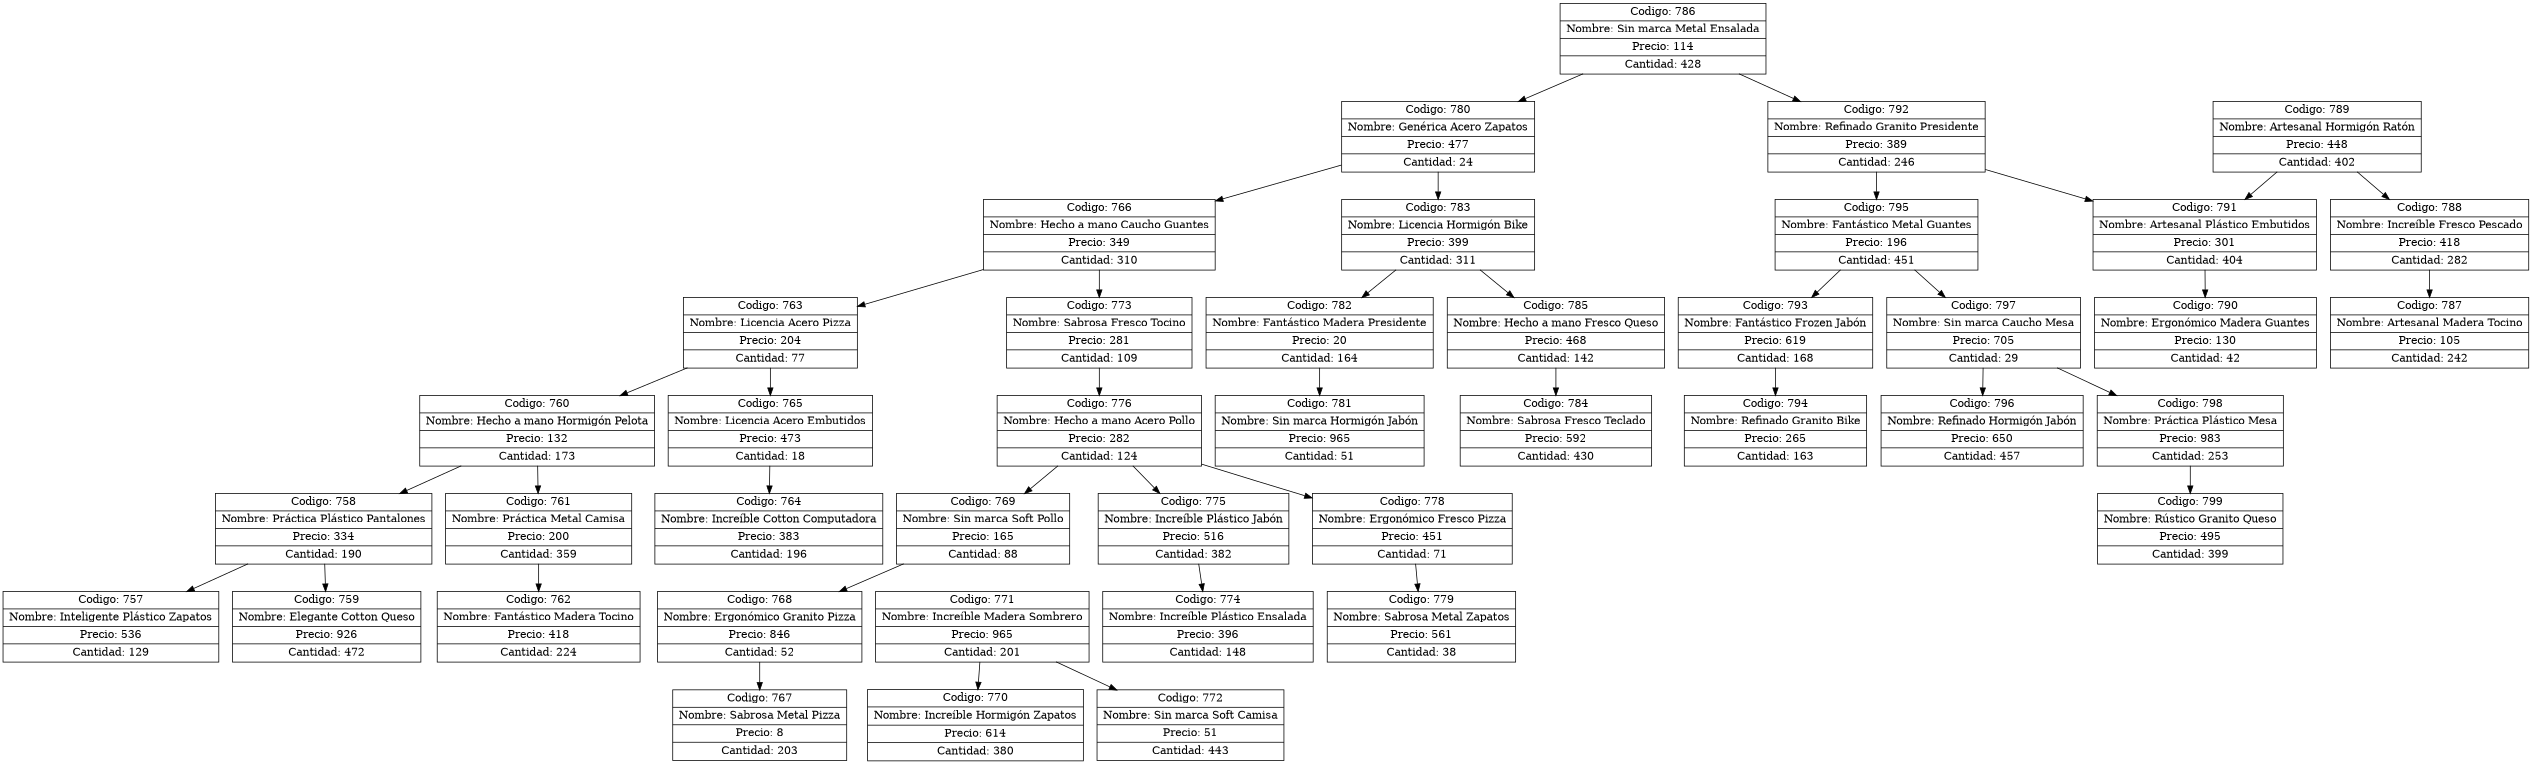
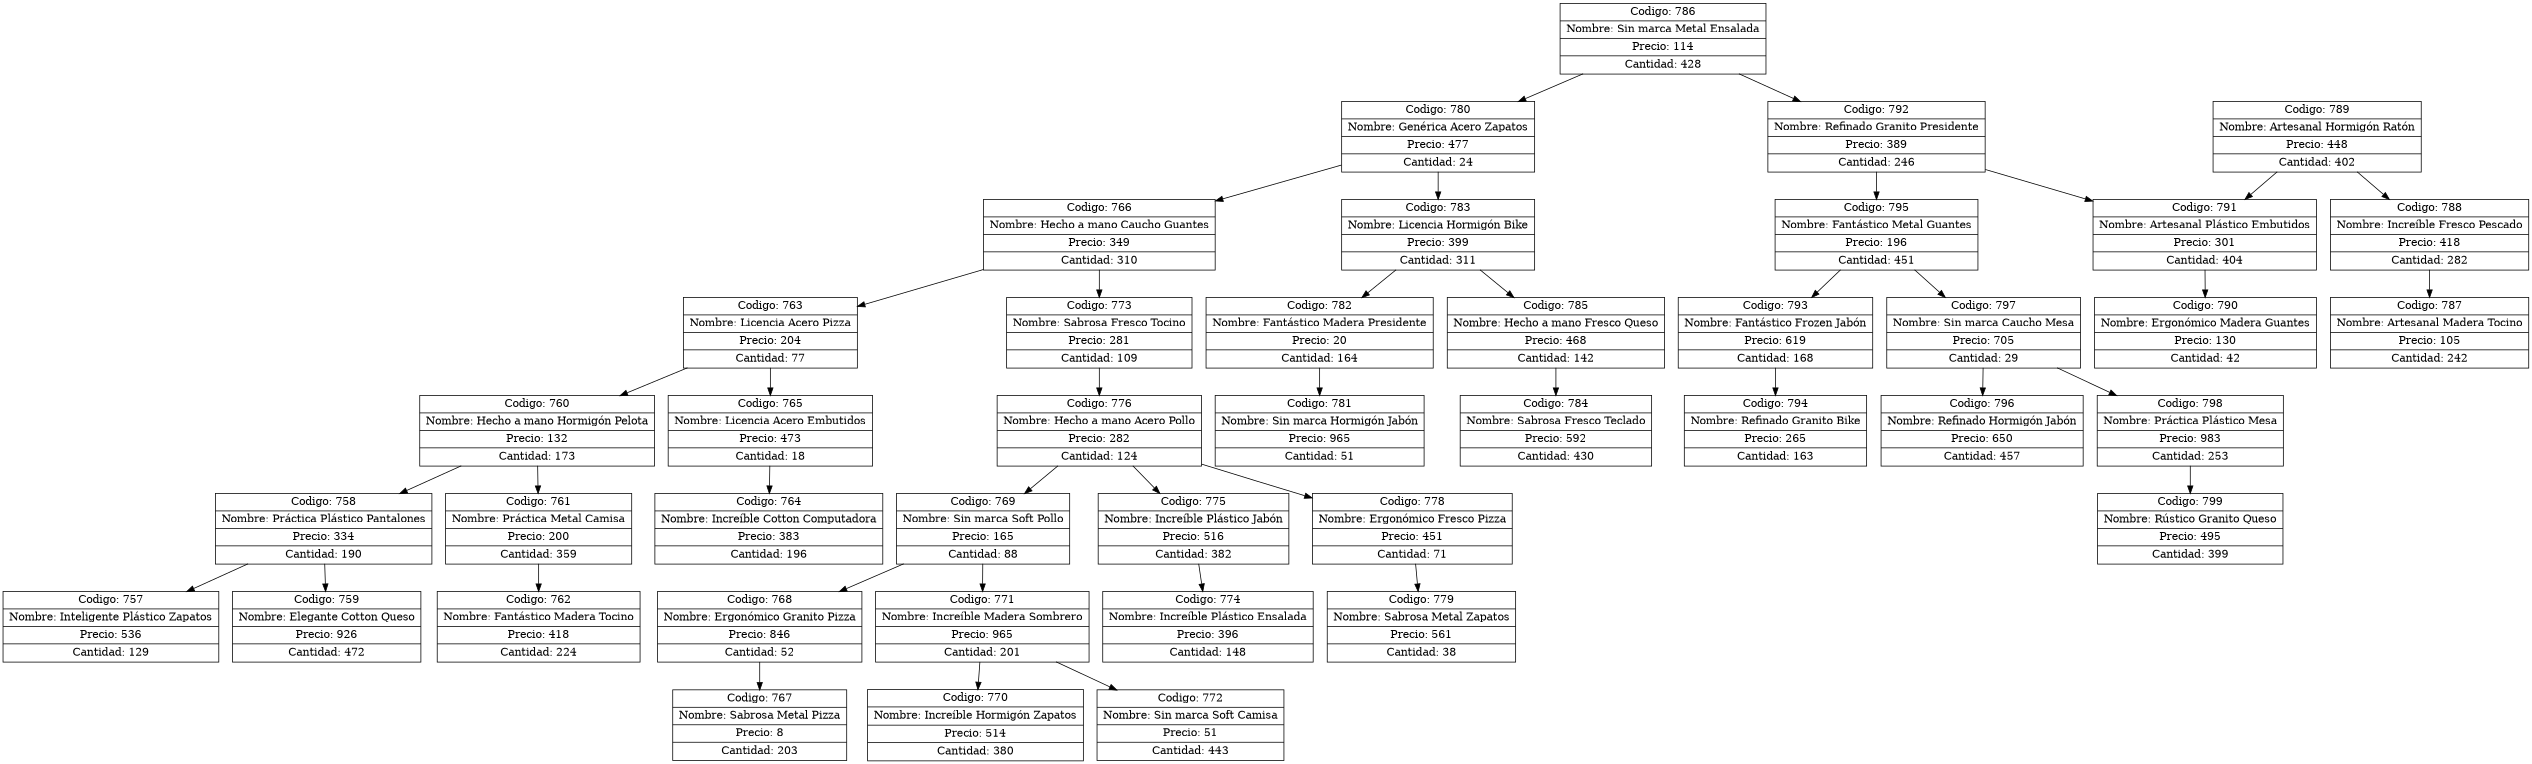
none -> (983, 574)
(975, 734) -> (975, 734)
